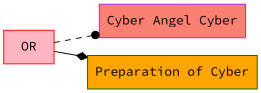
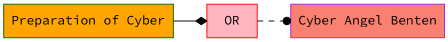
(172, 21) -> (368, 21)
(65, 53) -> (185, 21)
